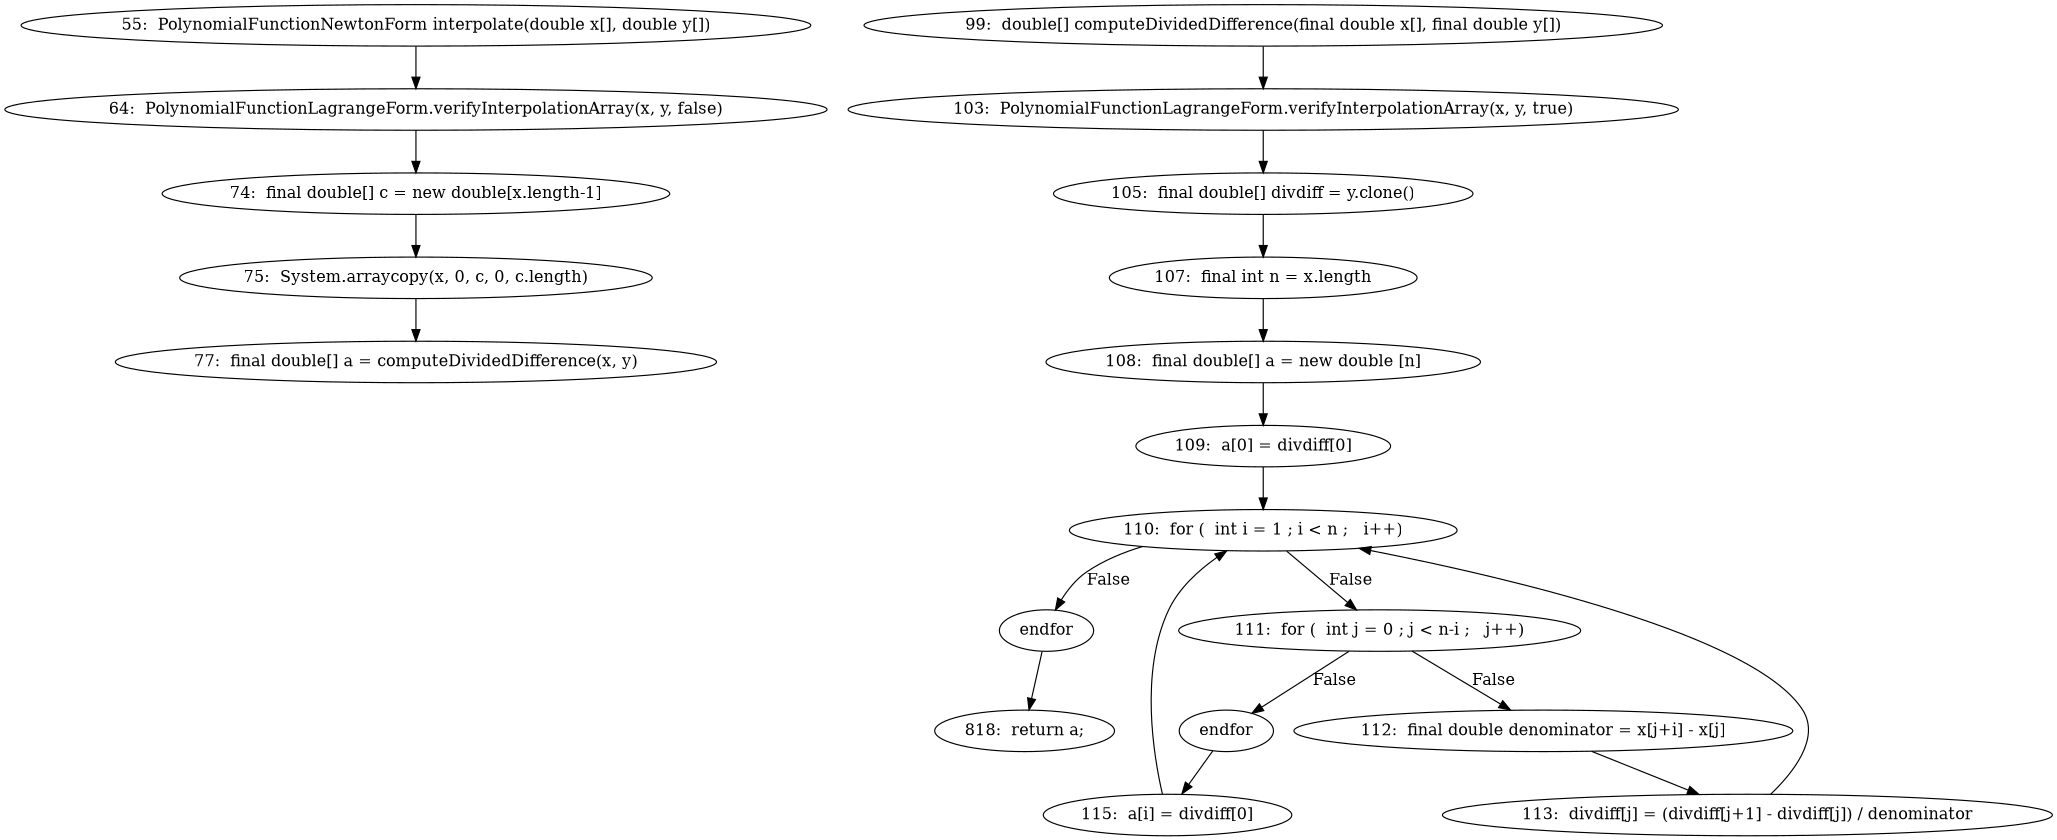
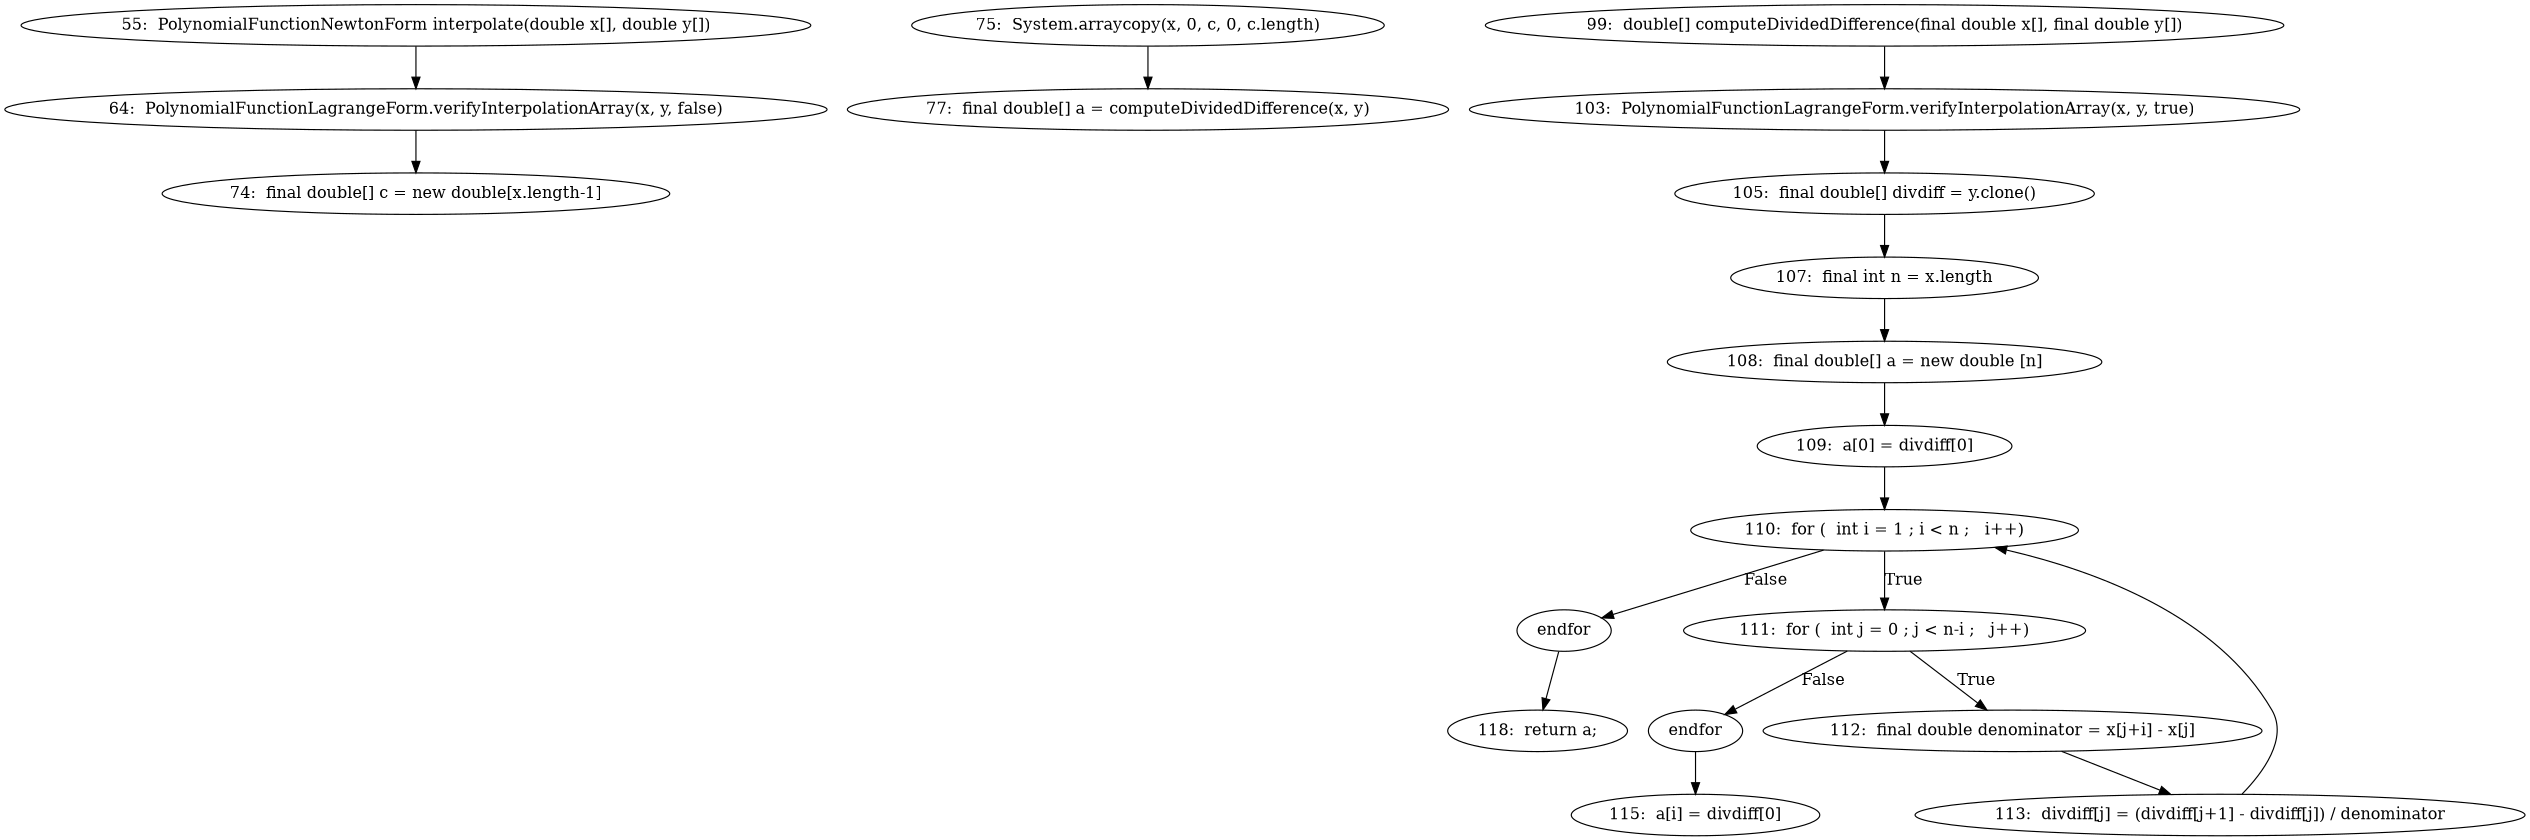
(416, 230) -> none
(1351, 580) -> (1904, 580)
(1154, 665) -> none
(1494, 681) -> (1977, 681)
(1025, 731) -> (1538, 731)
